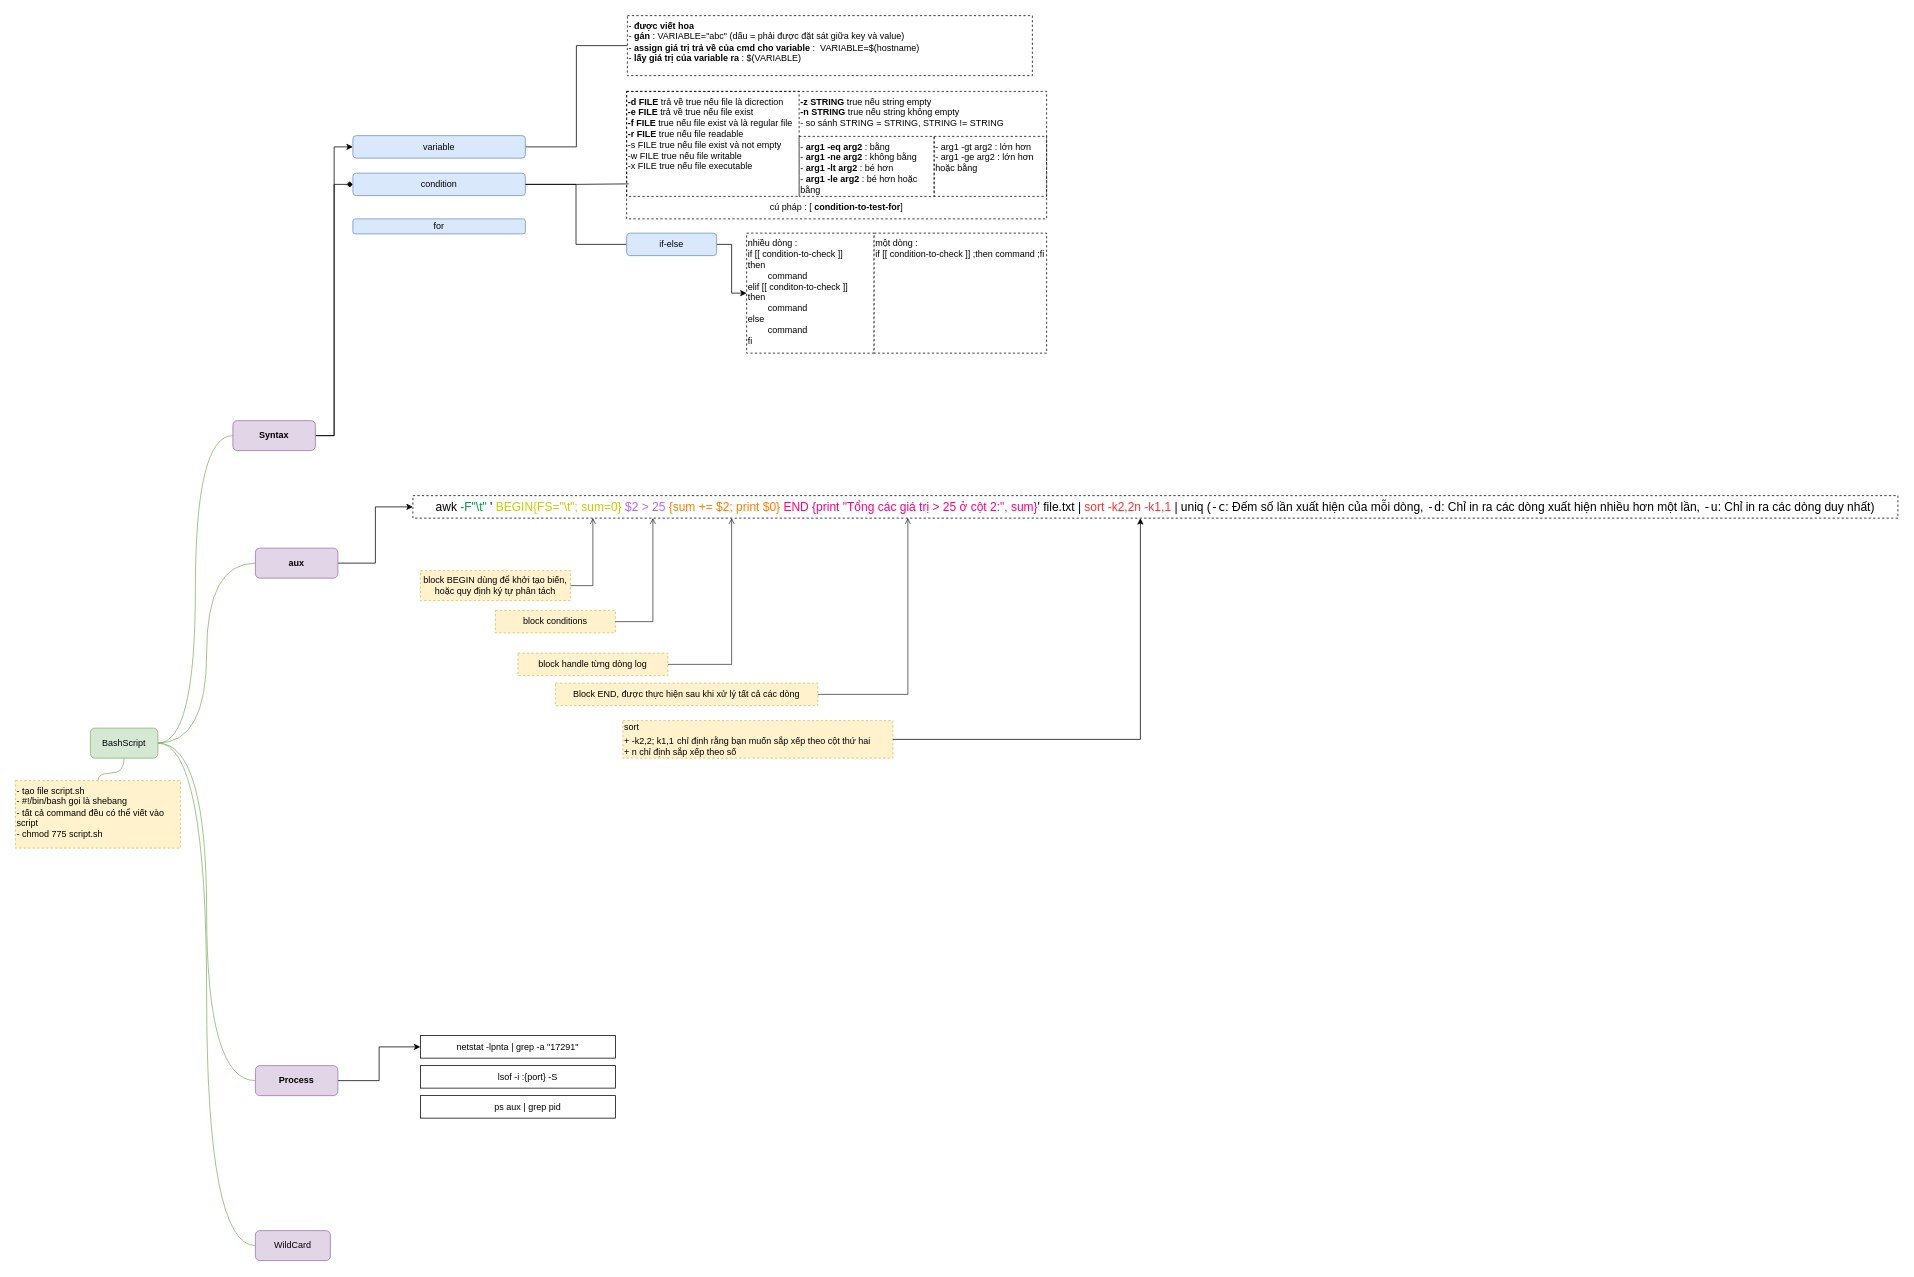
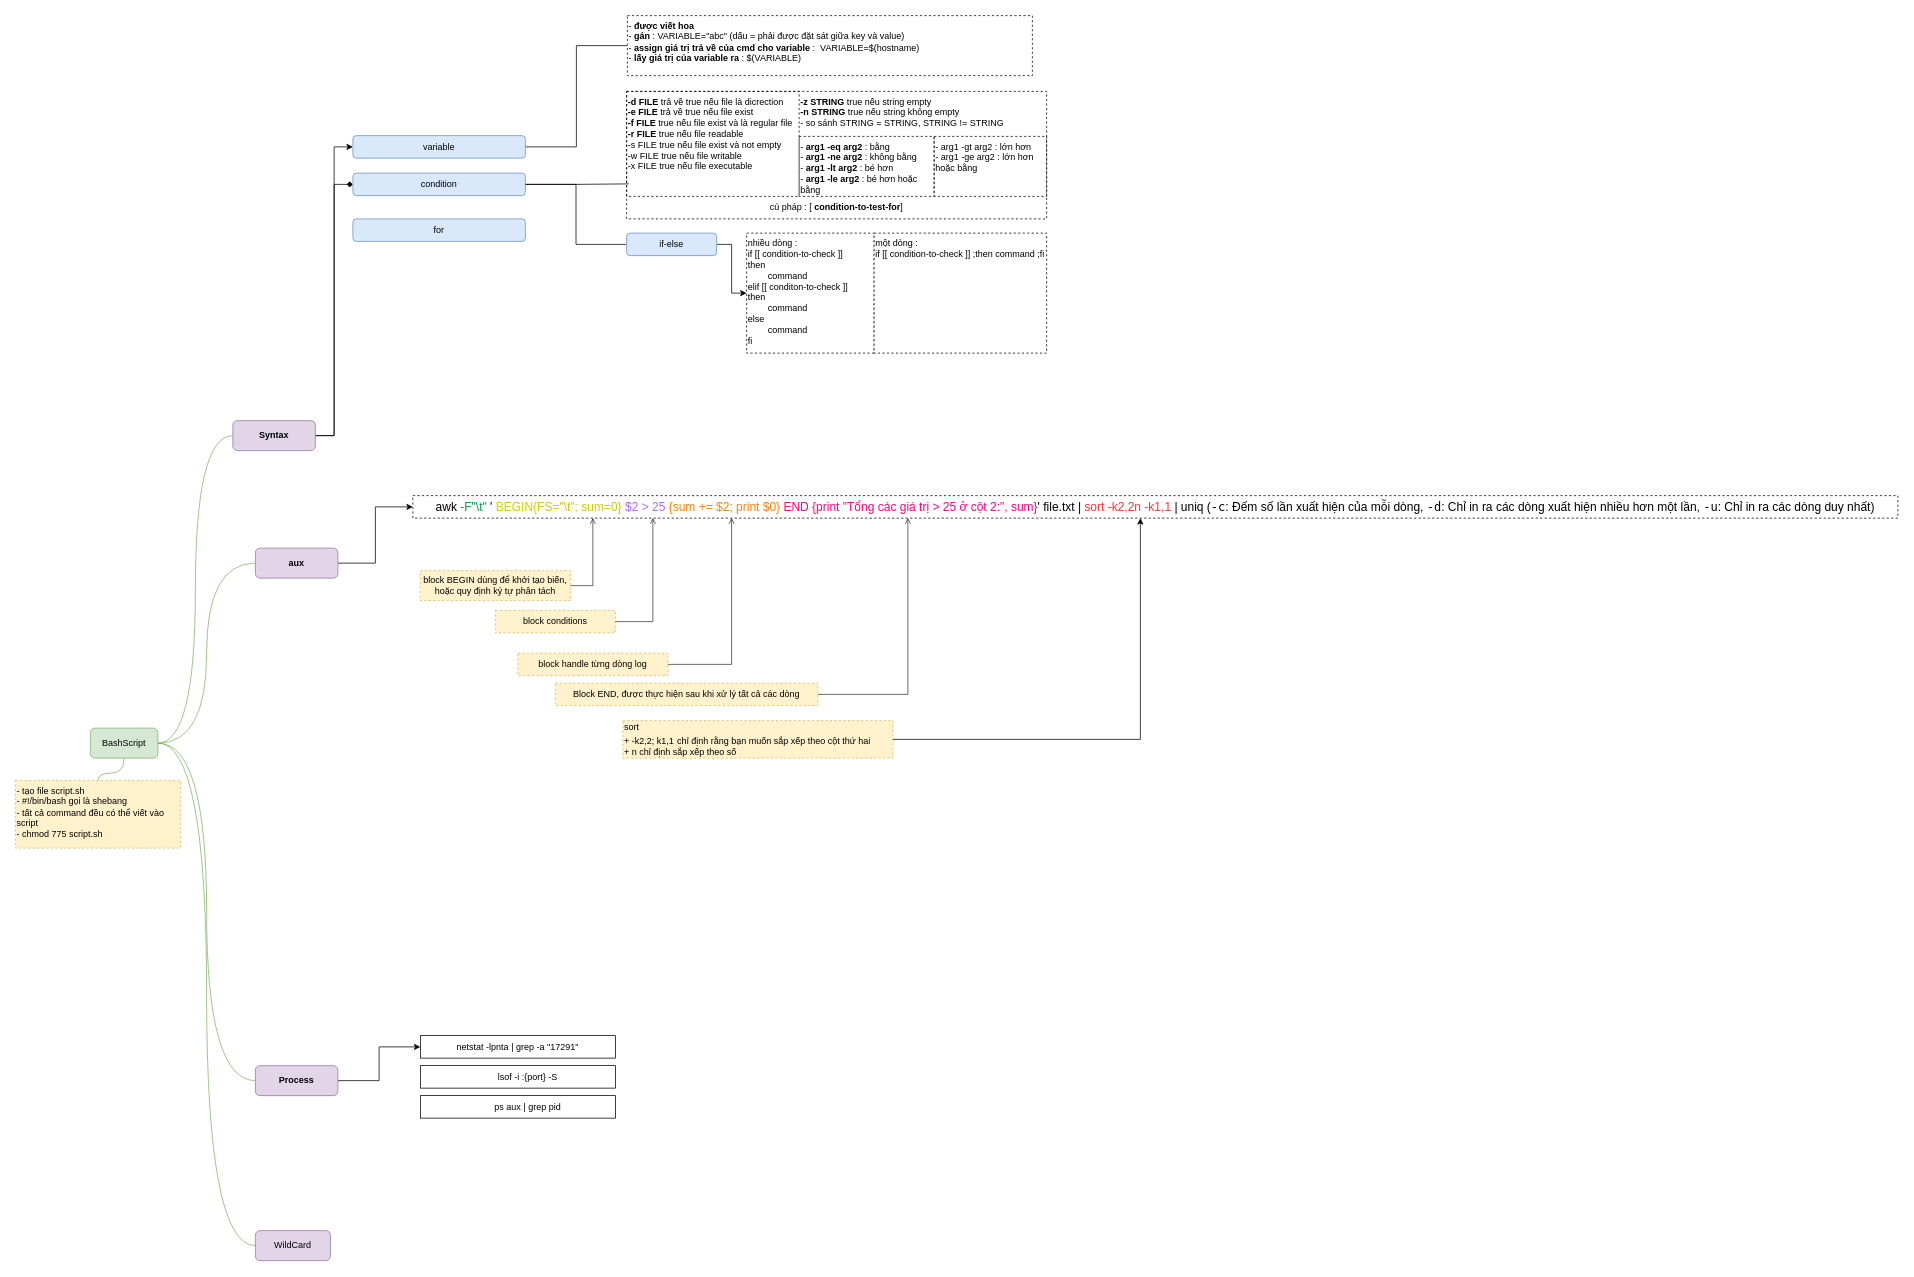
(439, 226) -> (439, 230)
